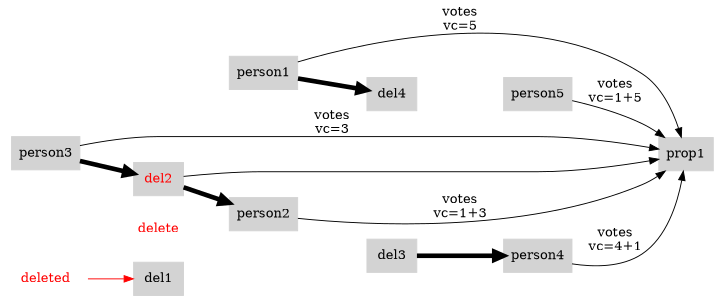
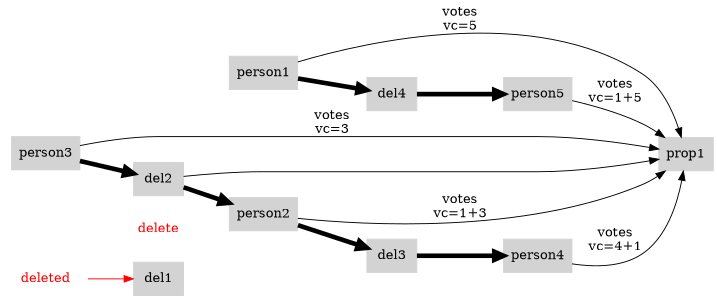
none -> (456, 94)
(159, 179) -> (159, 179)
none -> (328, 235)
